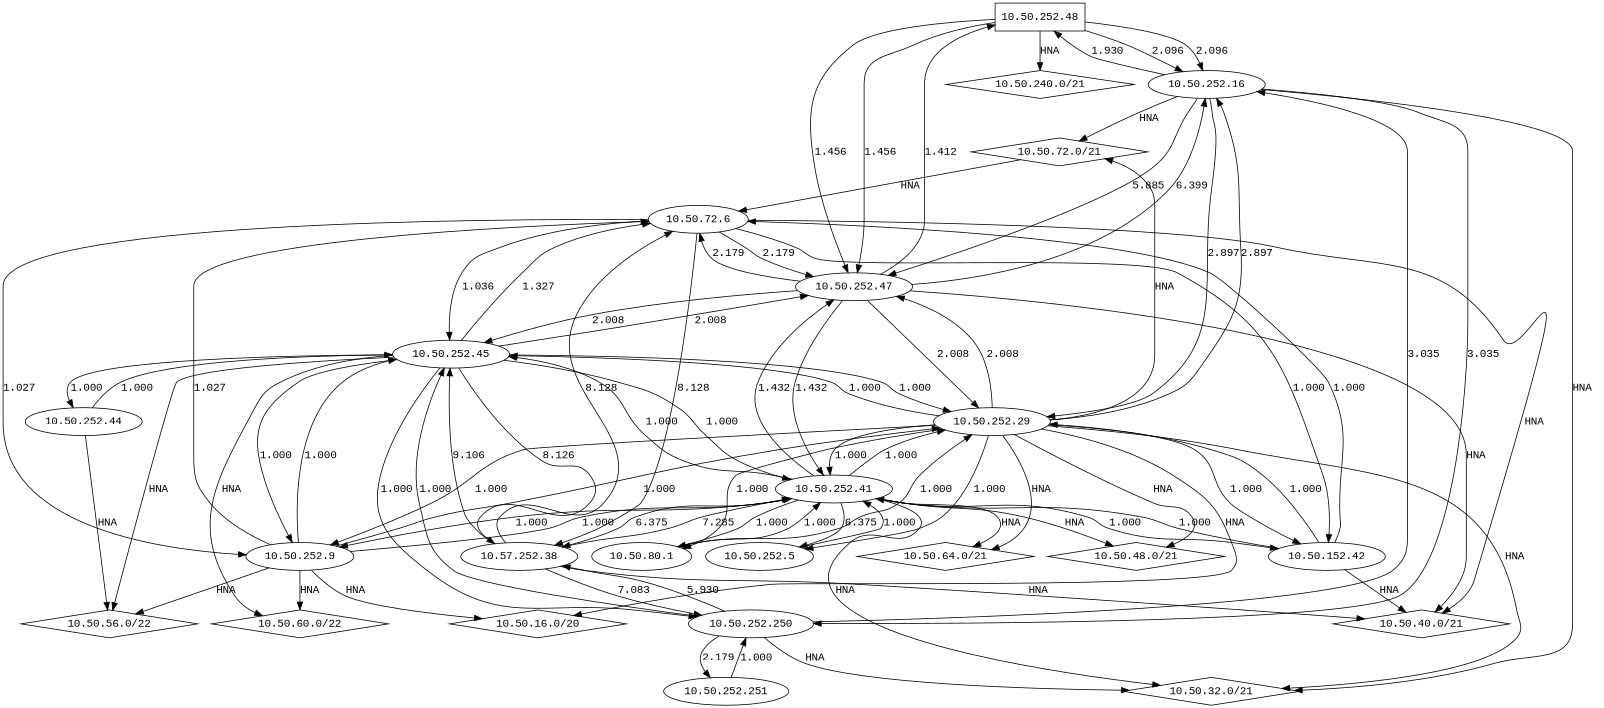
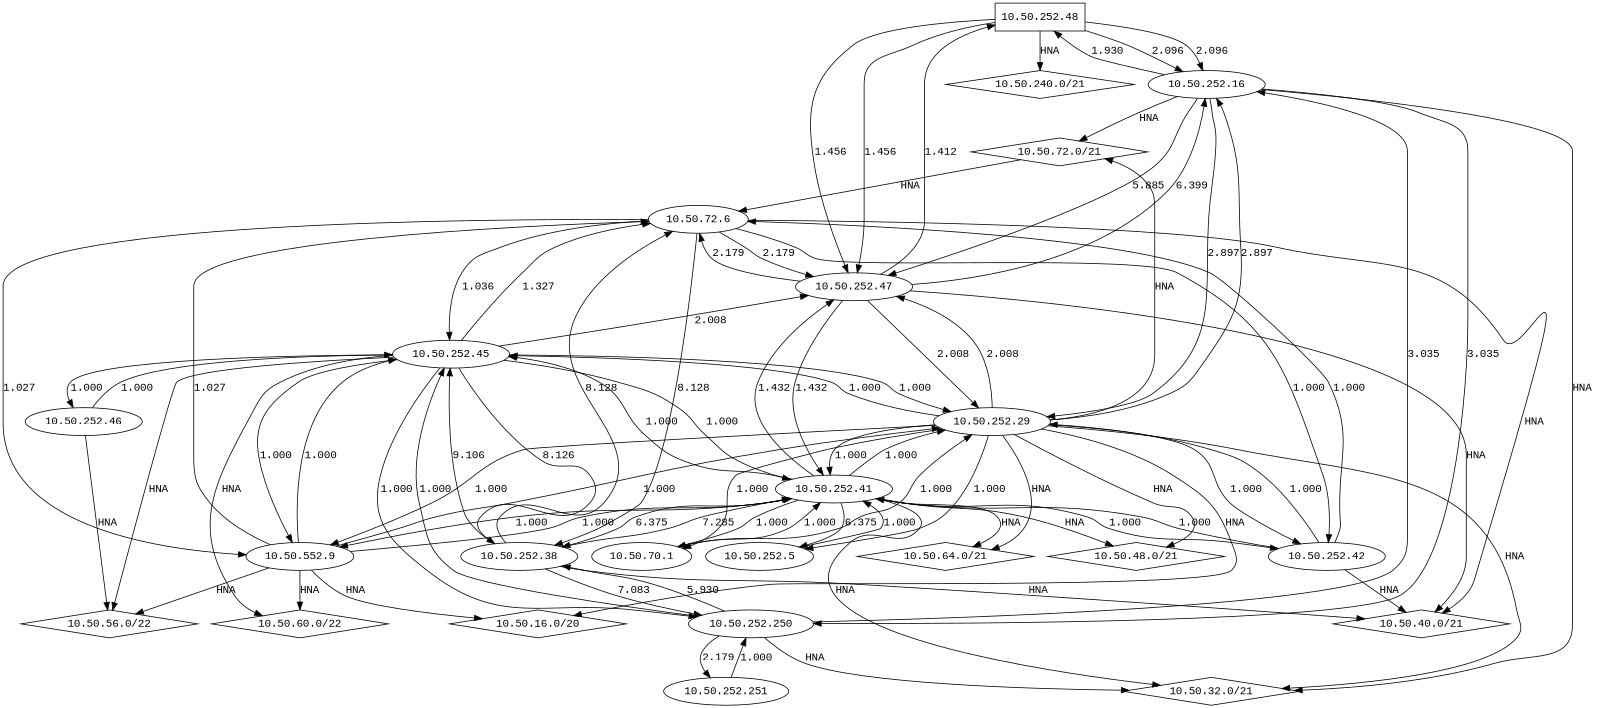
(643, 306) -> none
(84, 422) -> (84, 422)
(300, 556) -> (300, 556)
(519, 556) -> (519, 556)
(642, 556) -> (642, 556)
(1327, 556) -> (1327, 556)
